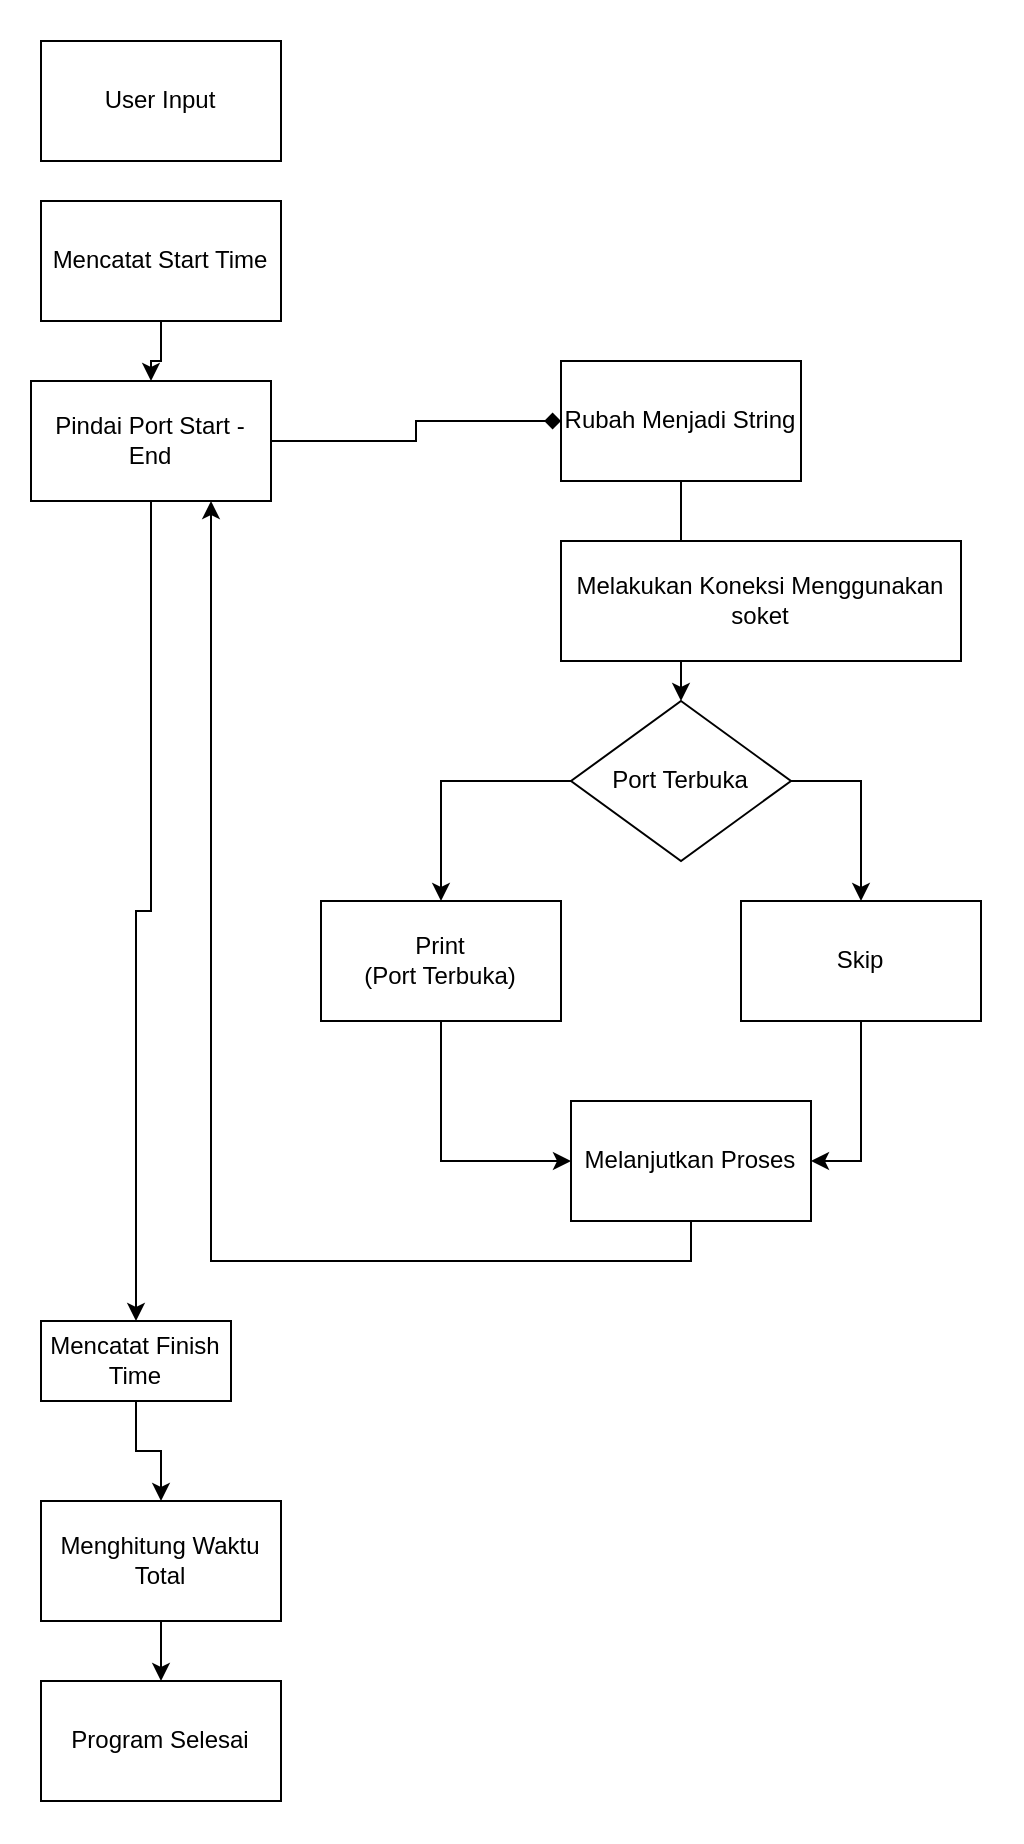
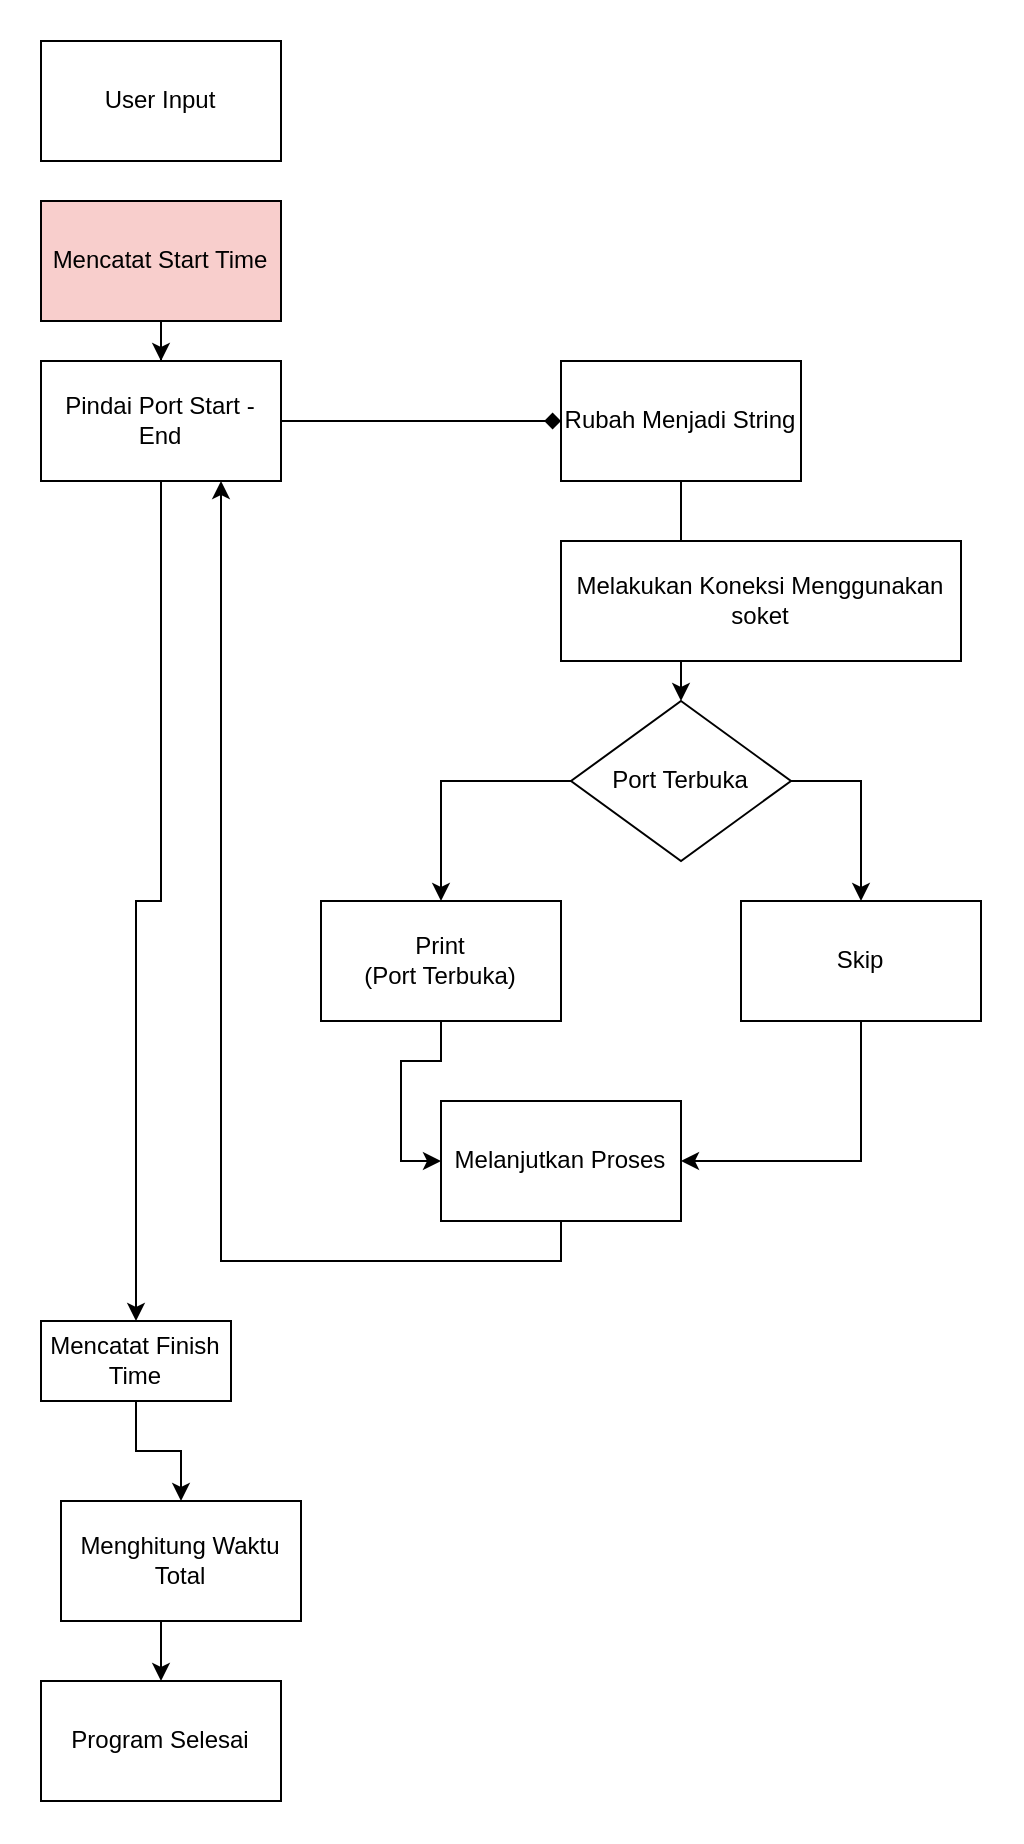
(161, 261) -> (161, 261)
(151, 441) -> (161, 421)
(691, 1161) -> (561, 1161)
(161, 1561) -> (181, 1561)
